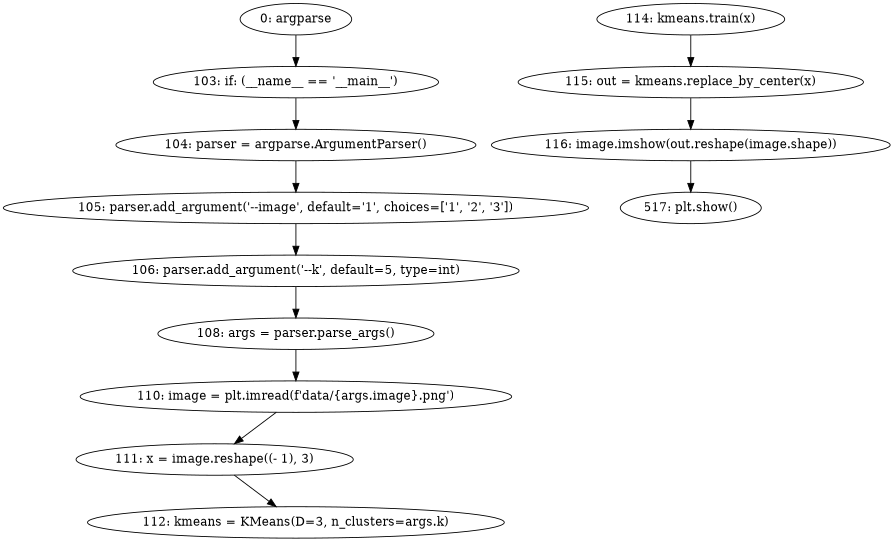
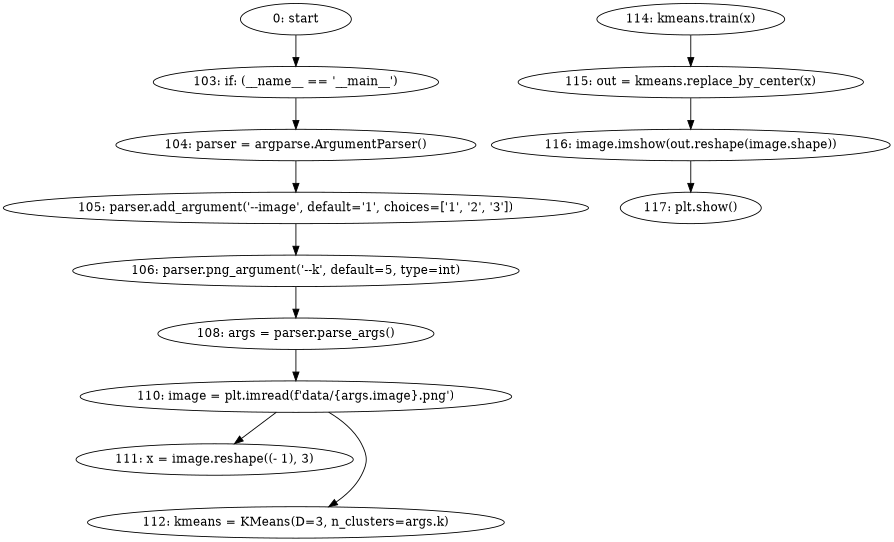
(296, 19) -> (296, 19)
(691, 208) -> (691, 208)
(296, 271) -> (296, 271)
(252, 488) -> (366, 455)
